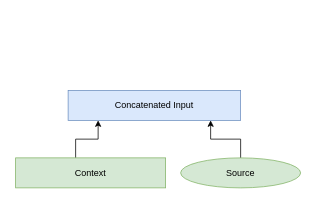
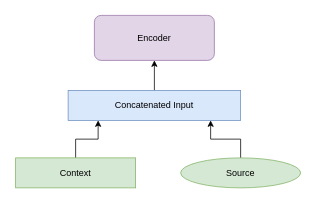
none -> (154, 38)
none -> (154, 78)
(90, 173) -> (75, 173)
